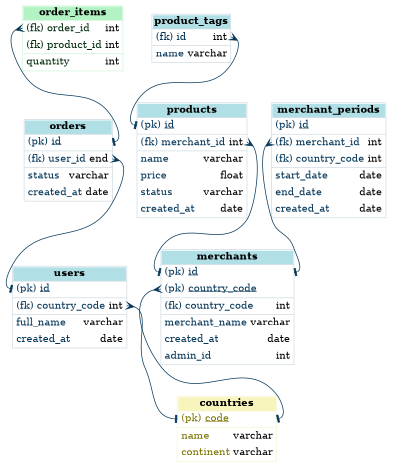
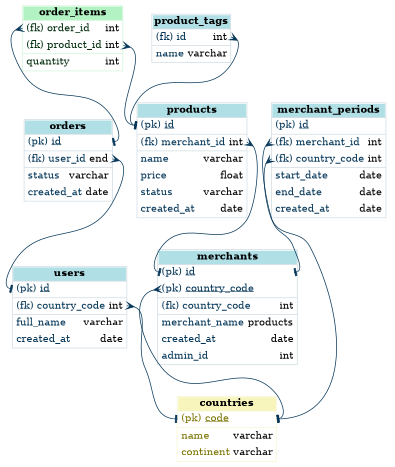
none -> (130, 87)
none -> (328, 294)
(271, 322) -> (271, 322)
